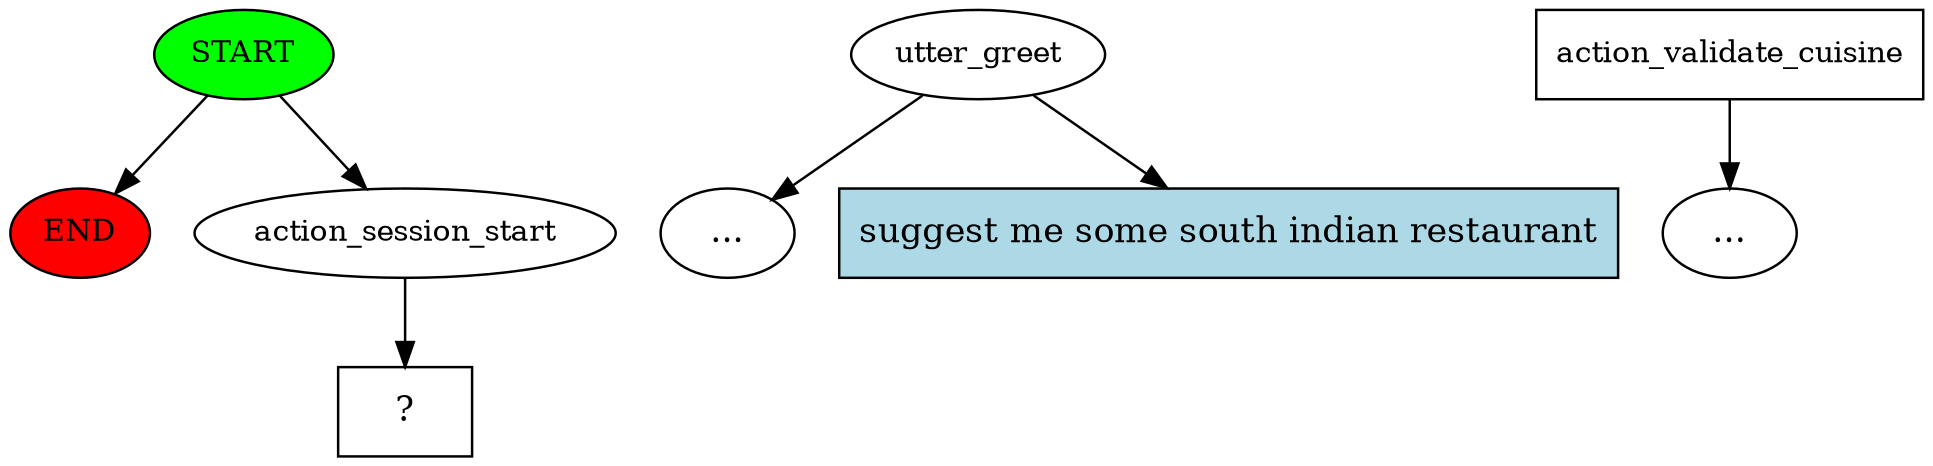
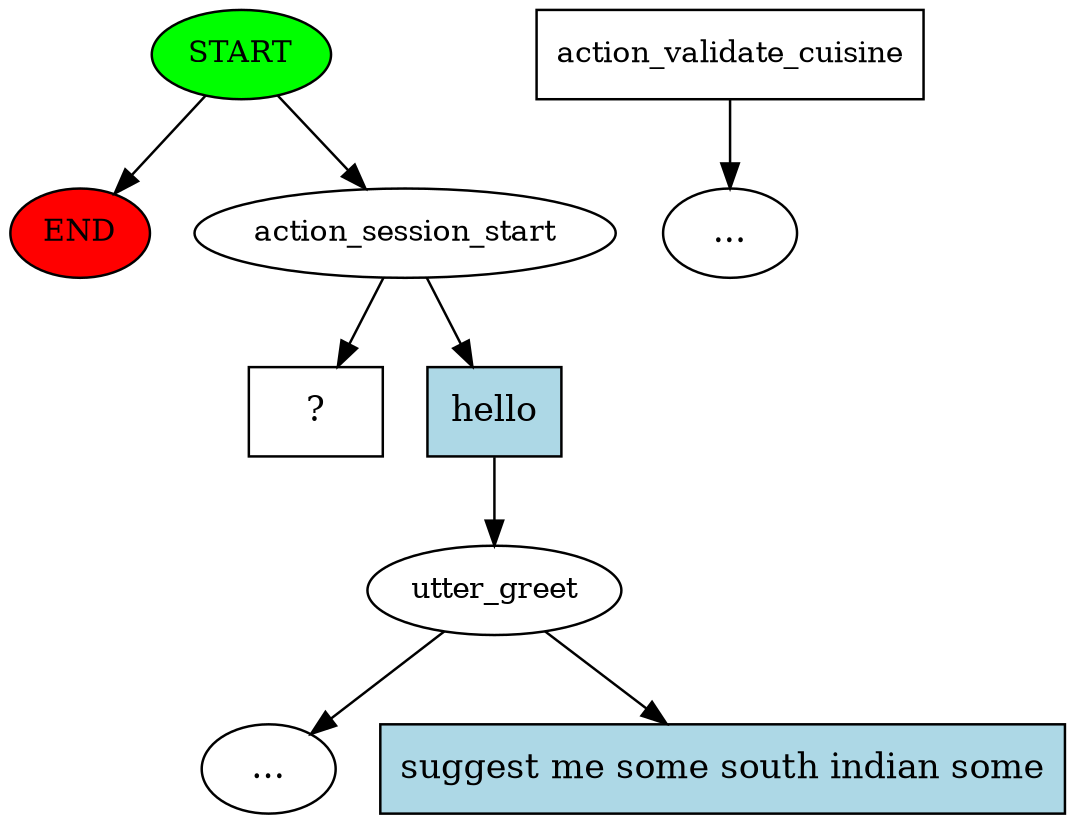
(1229, 233) -> (723, 769)
none -> (494, 412)
